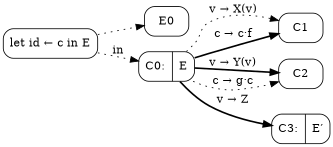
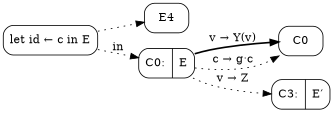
(167, 21) -> (167, 18)
(301, 28) -> none
(301, 74) -> (301, 41)
(218, 110) -> (227, 89)
